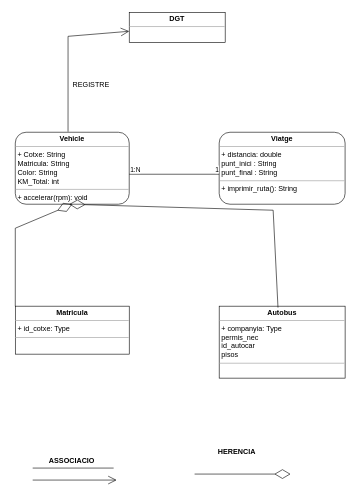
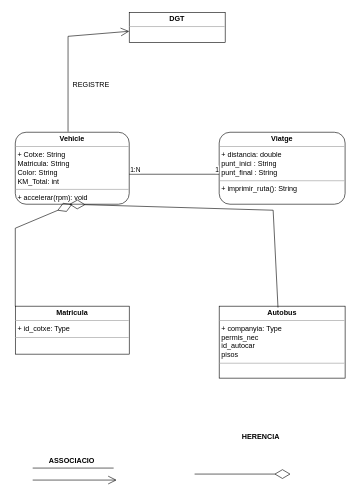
(237, 452) -> (261, 437)
